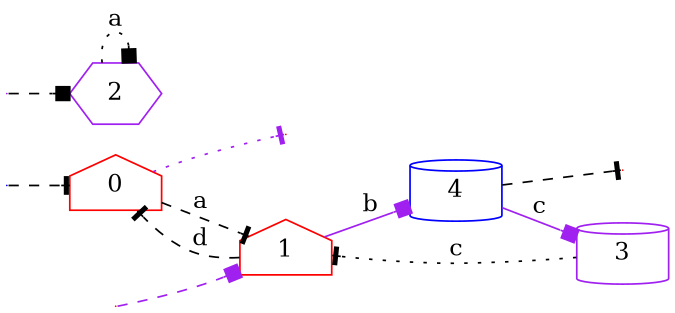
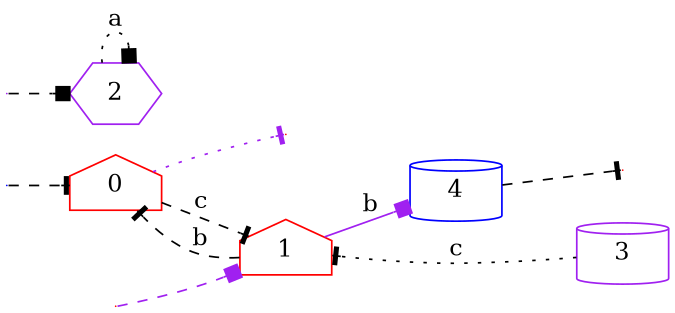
(201, 202) -> (201, 202)
(531, 219) -> none
(201, 239) -> (201, 239)
